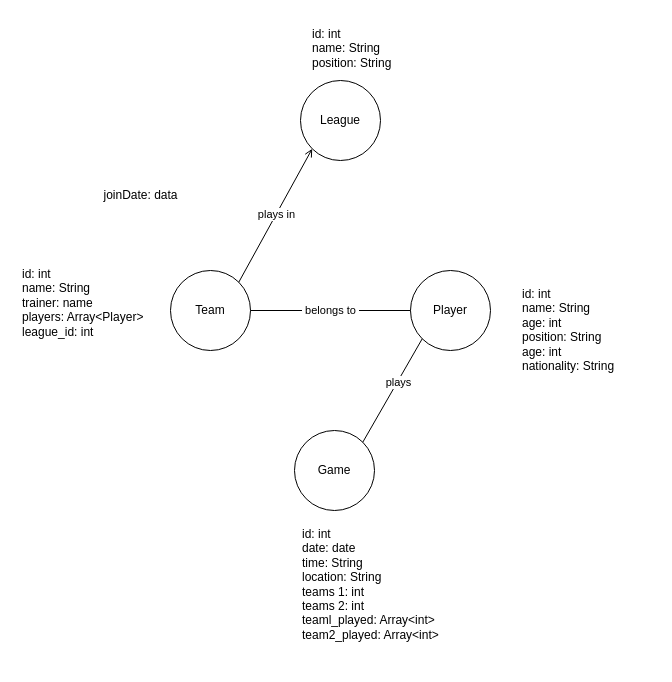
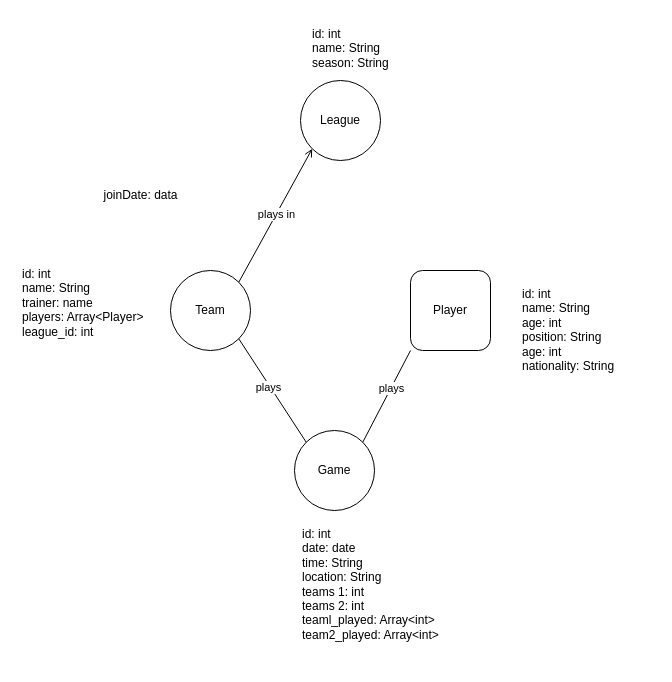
(358, 49) -> (355, 49)
(331, 311) -> none
(451, 311) -> (451, 311)
none -> (273, 391)
